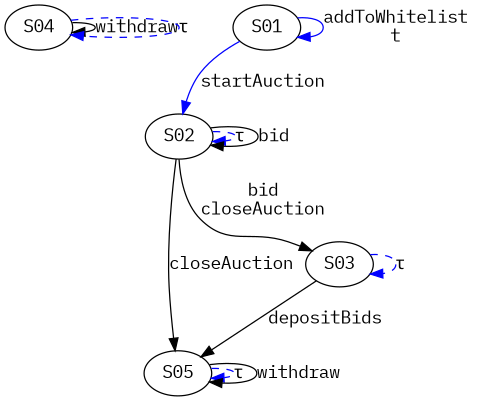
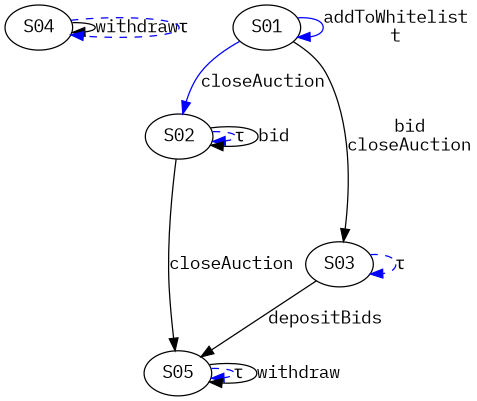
(263, 82) -> (263, 82)
(217, 231) -> (344, 127)
